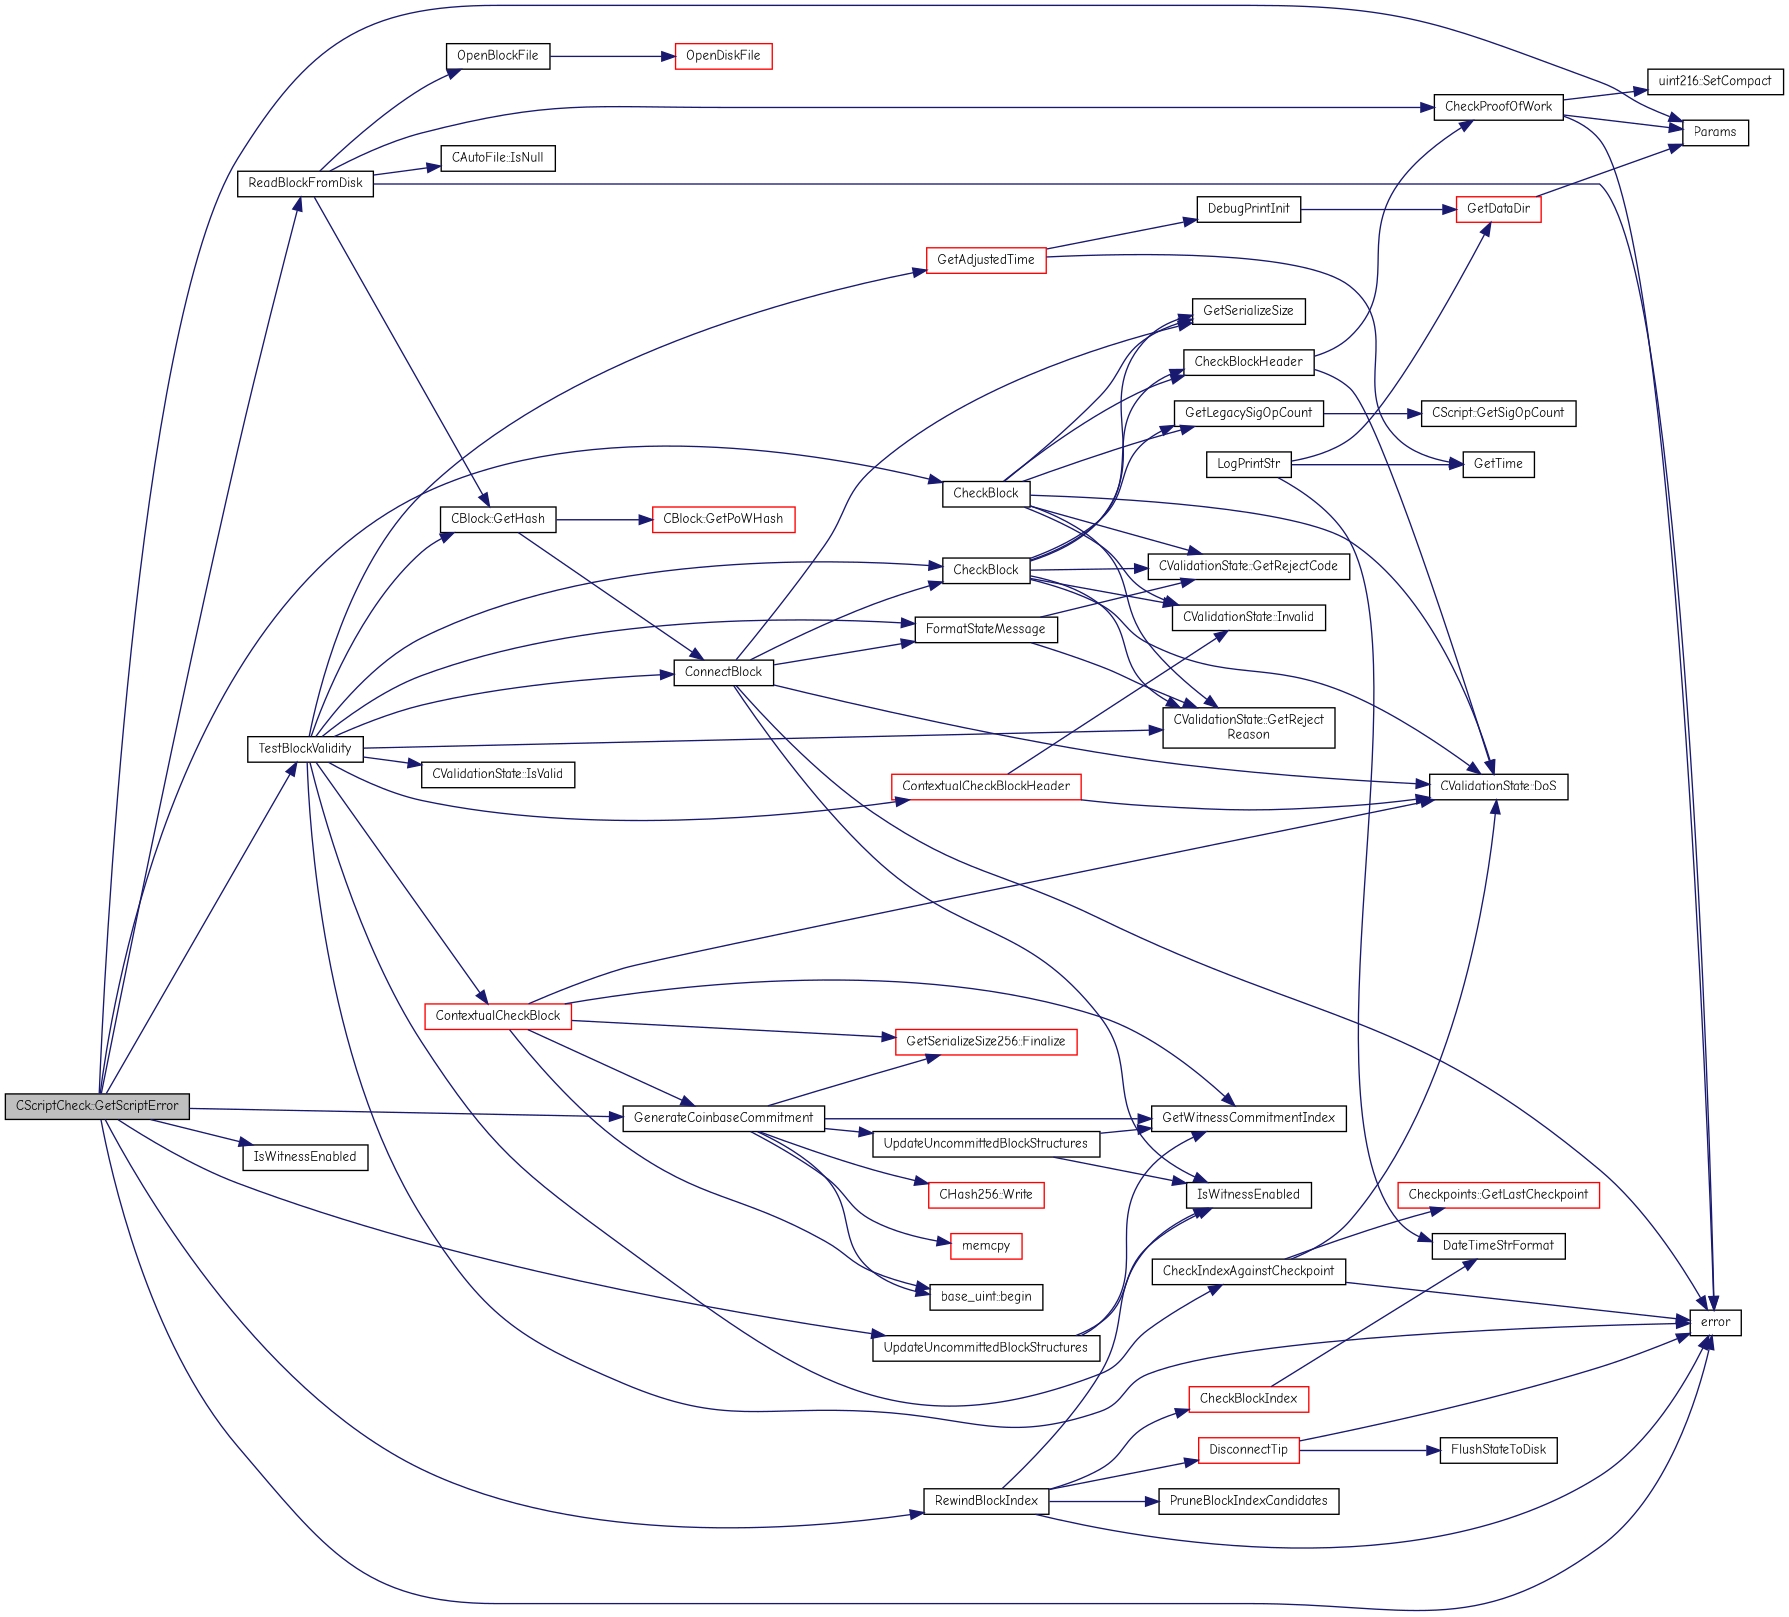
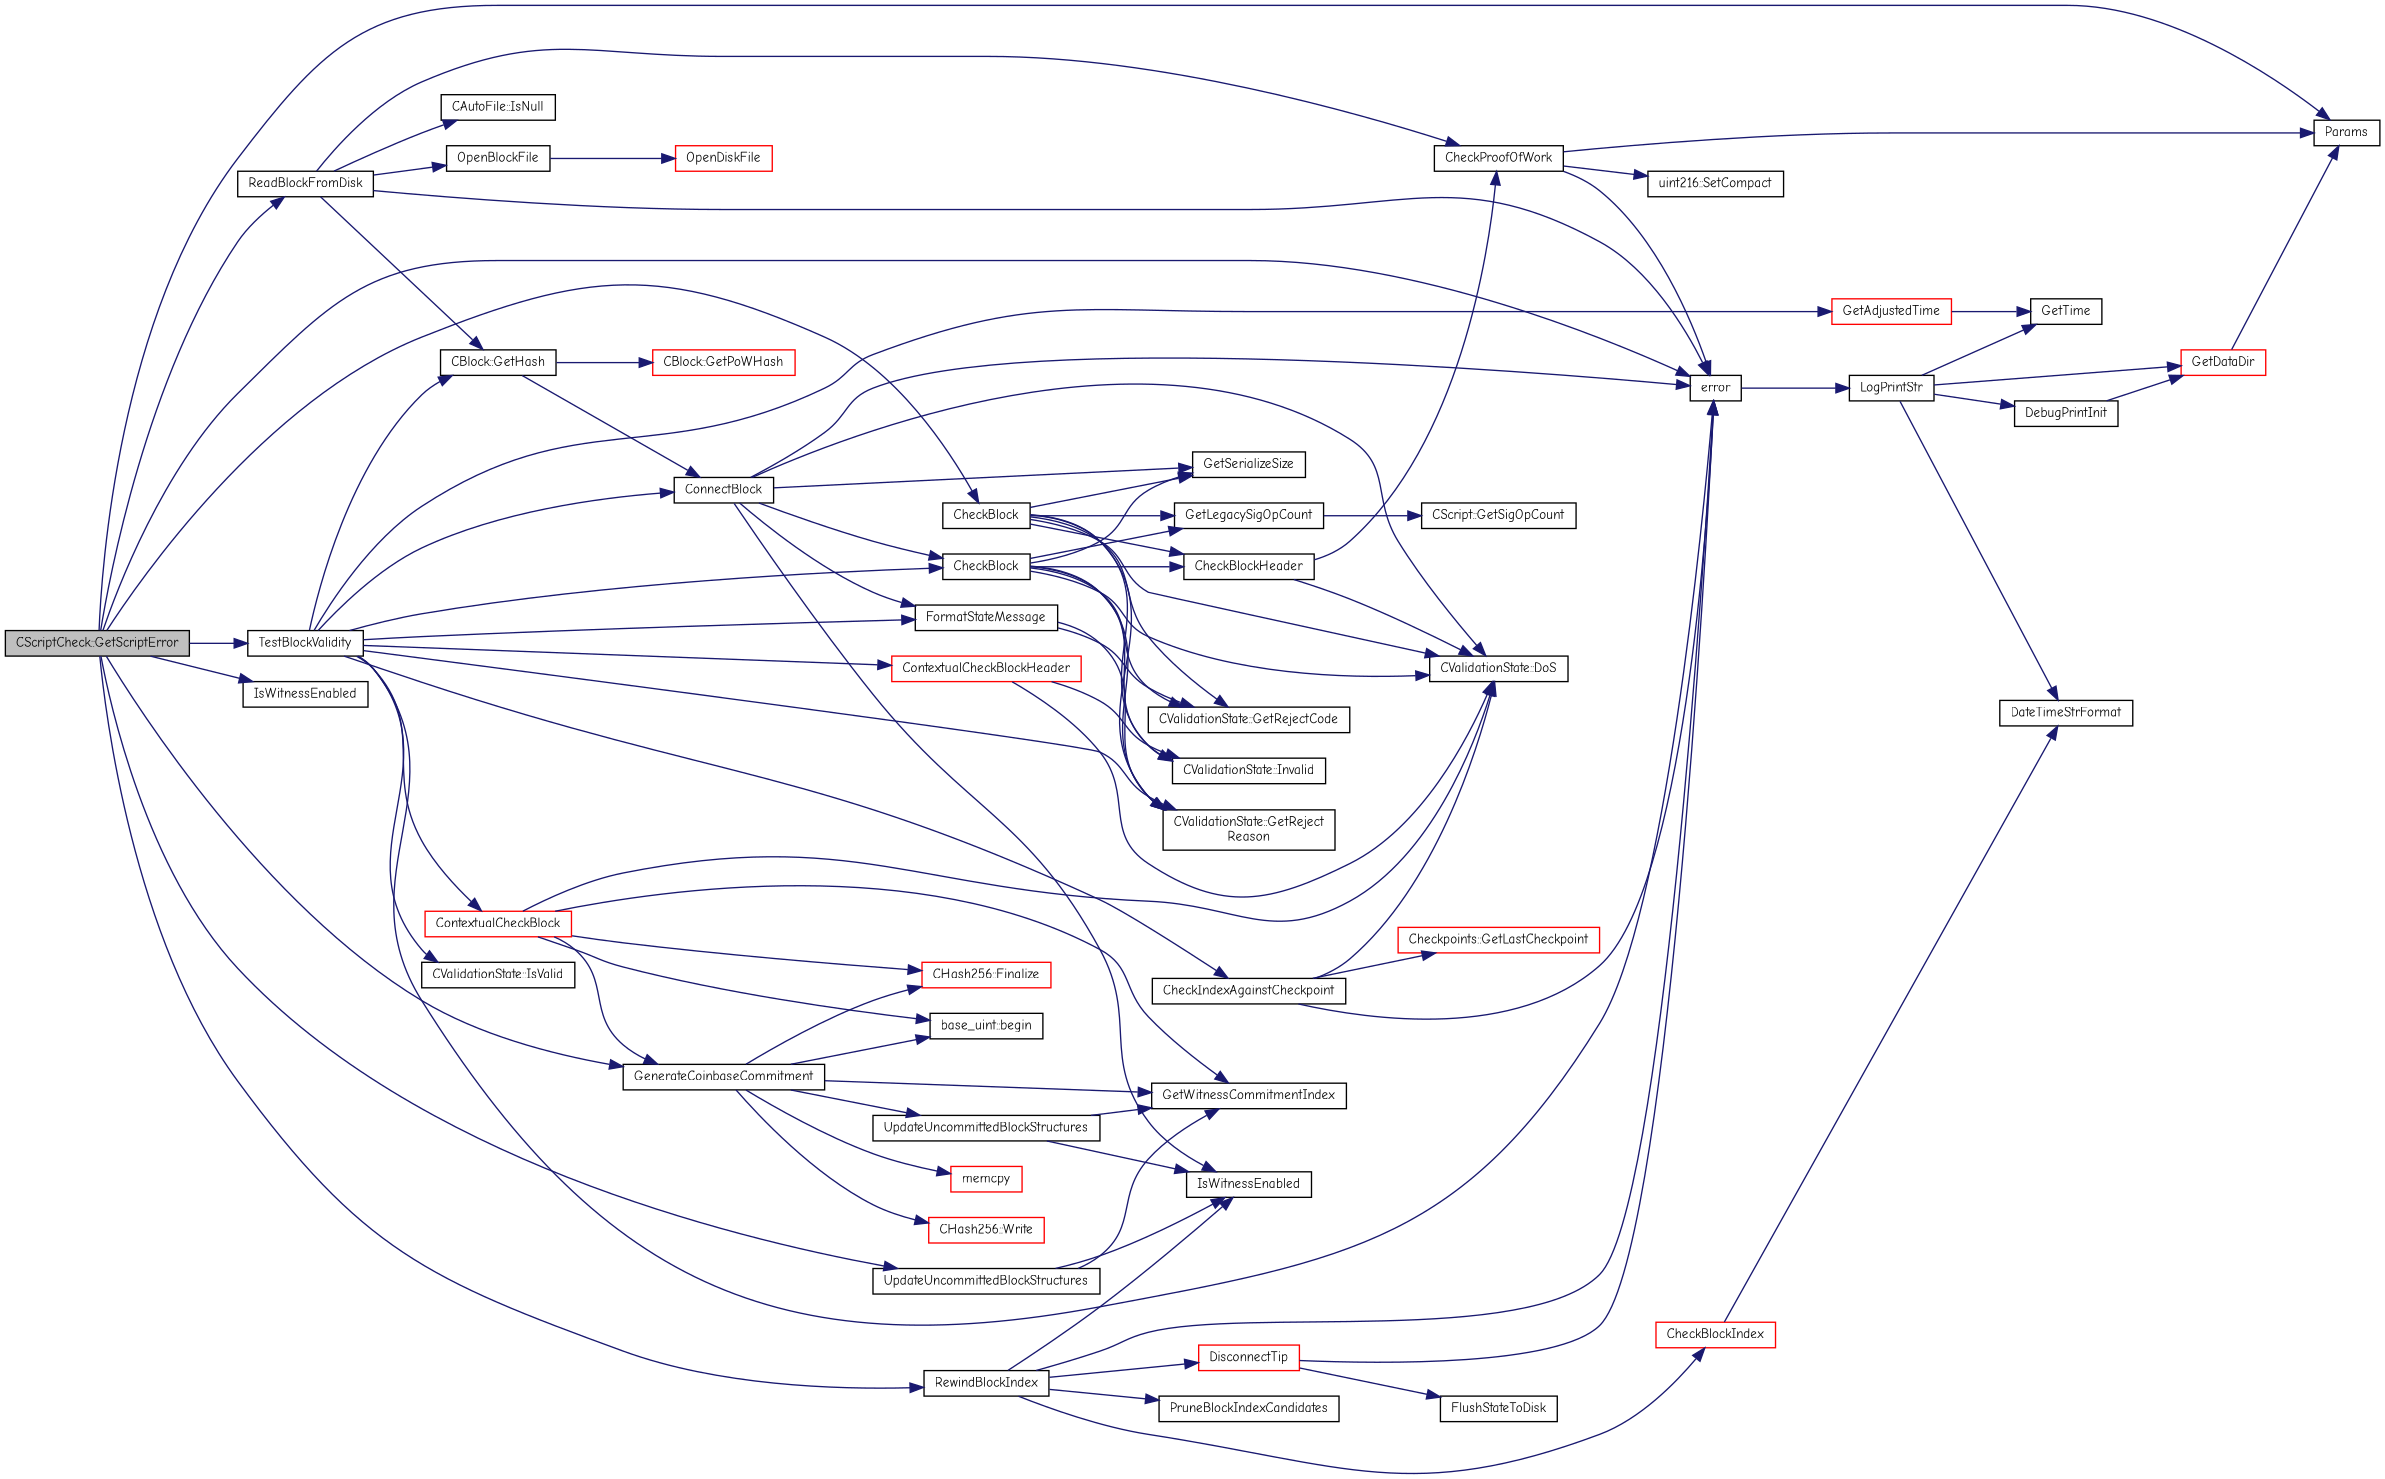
(1115, 236) -> (1968, 399)
none -> (1789, 388)
(986, 1042) -> (986, 975)
